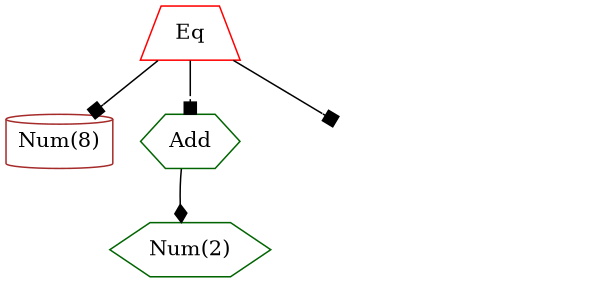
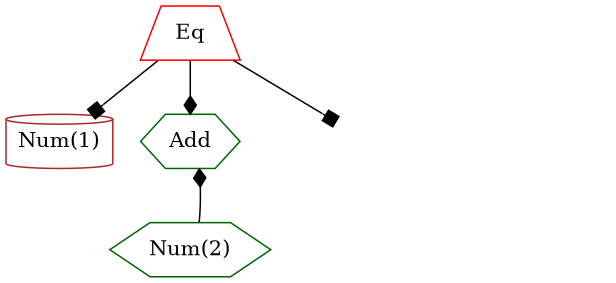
(190, 78) -> (190, 78)
(59, 141) -> (59, 141)
(180, 187) -> (200, 205)
